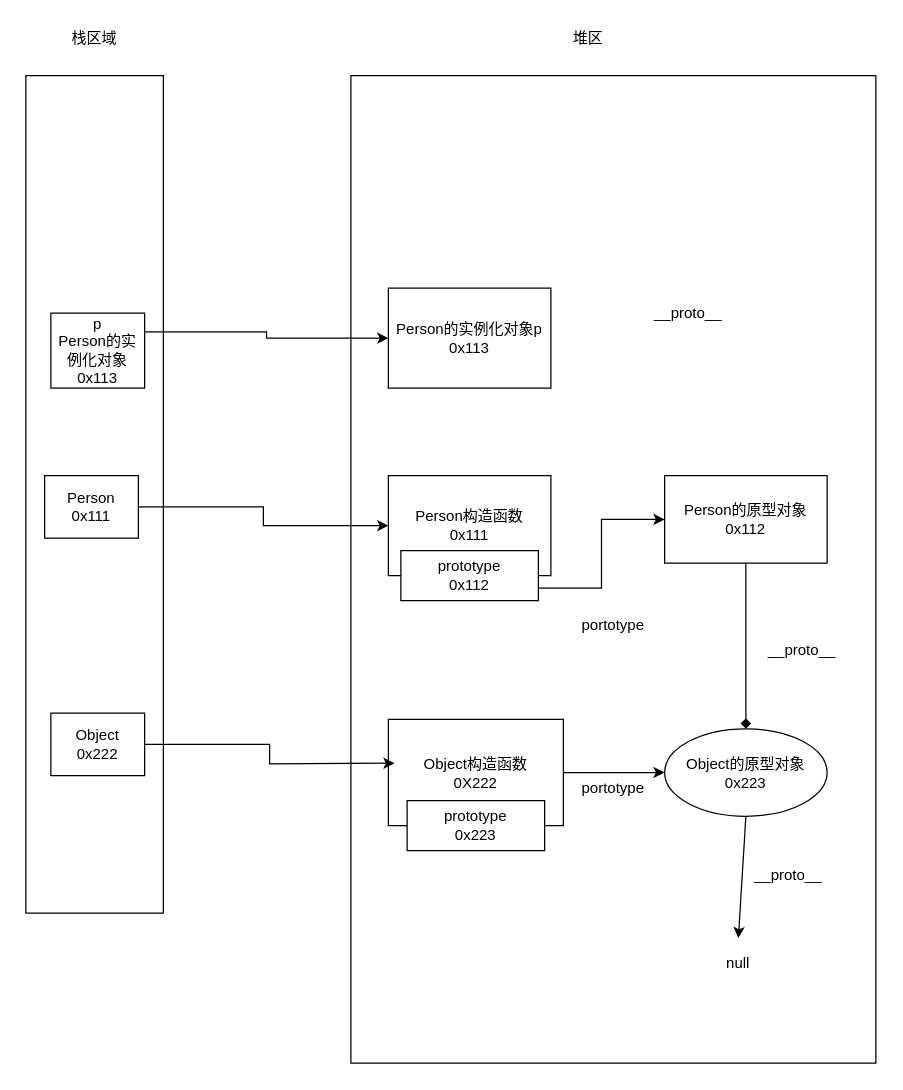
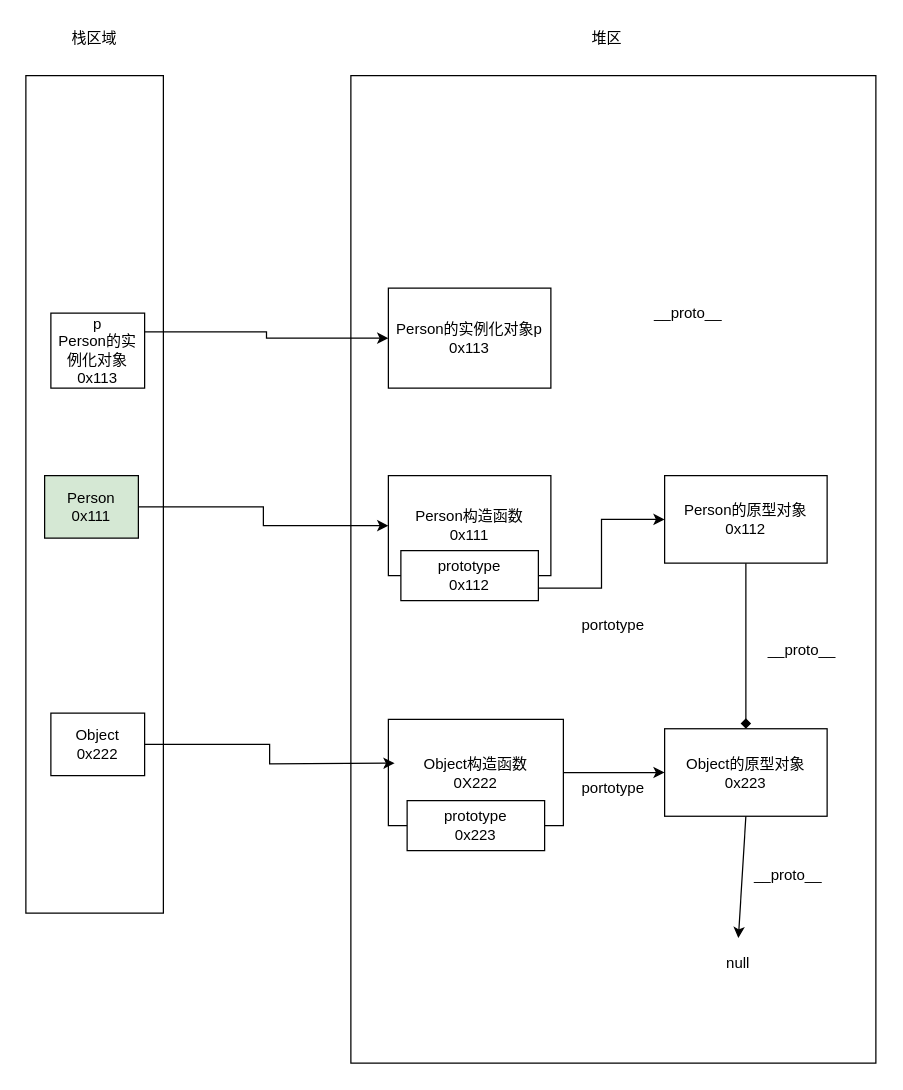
(588, 38) -> (607, 38)
(91, 507) -> (91, 507)
(746, 773) -> (746, 773)
